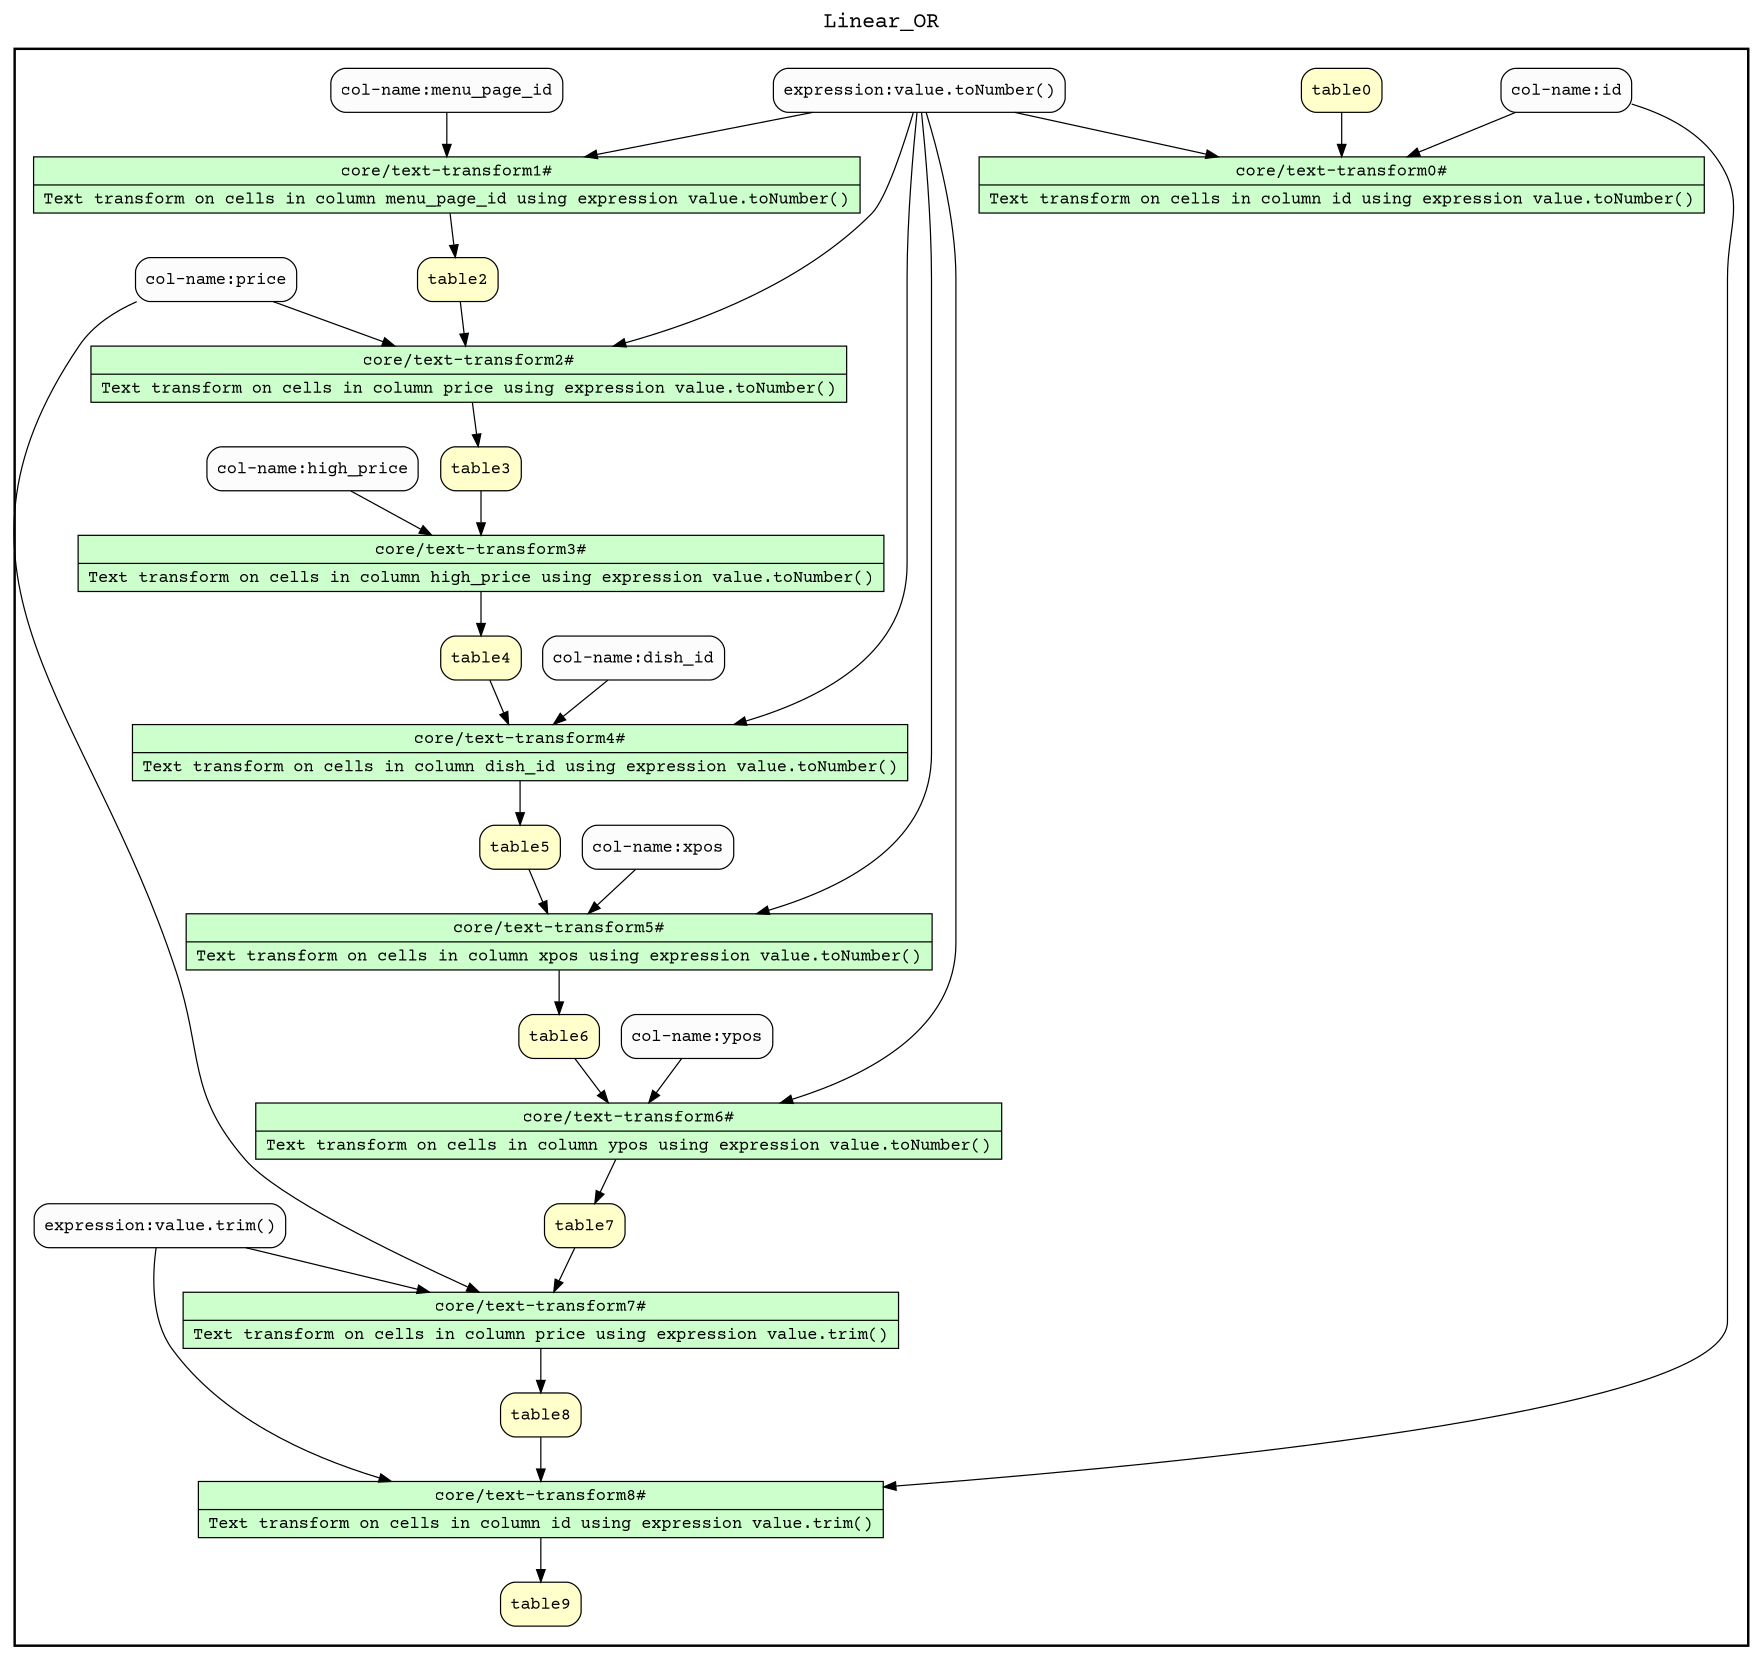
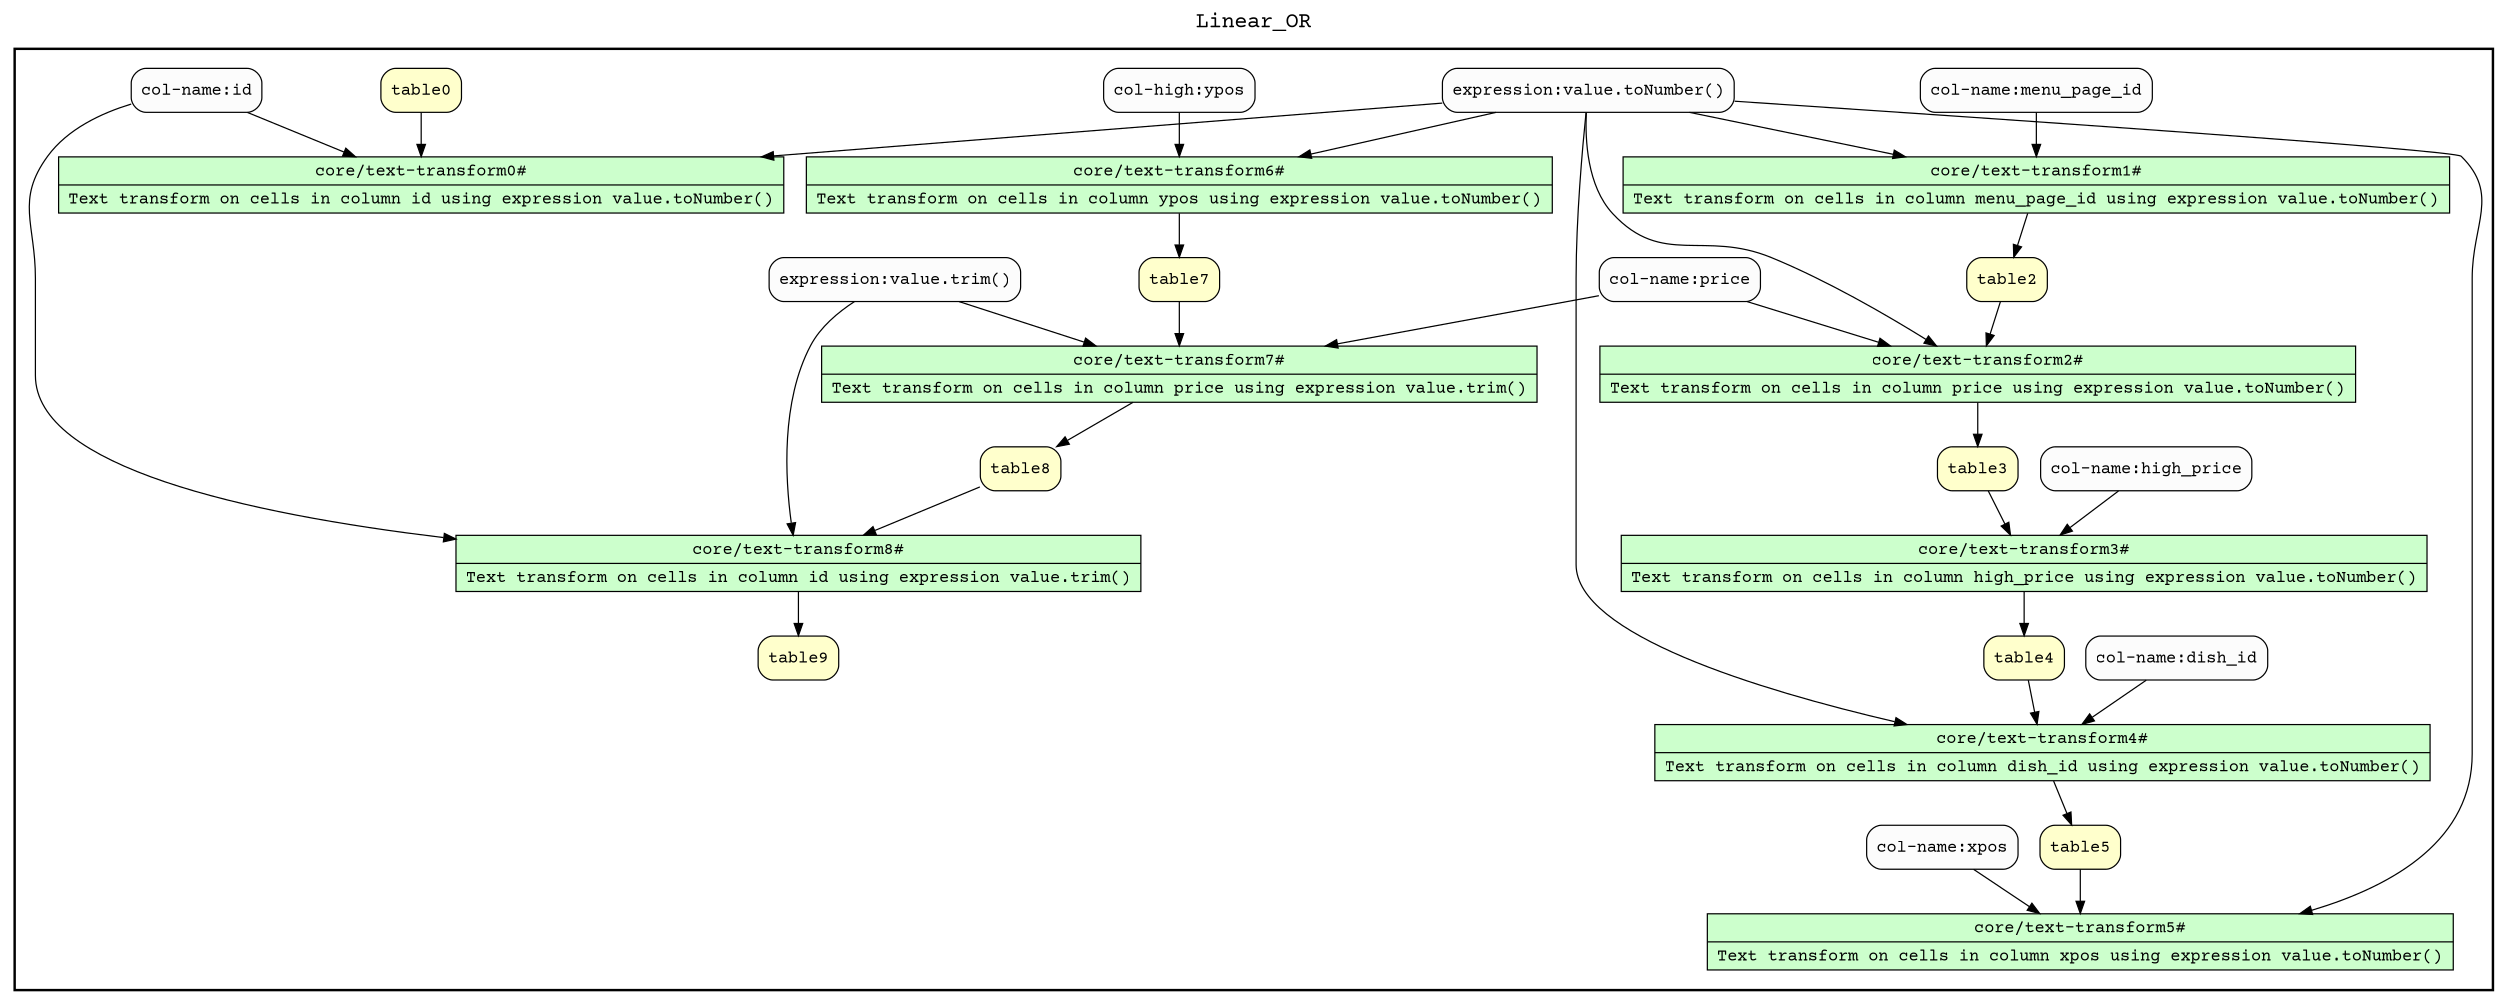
(559, 1036) -> none
(697, 1036) -> (1179, 90)
